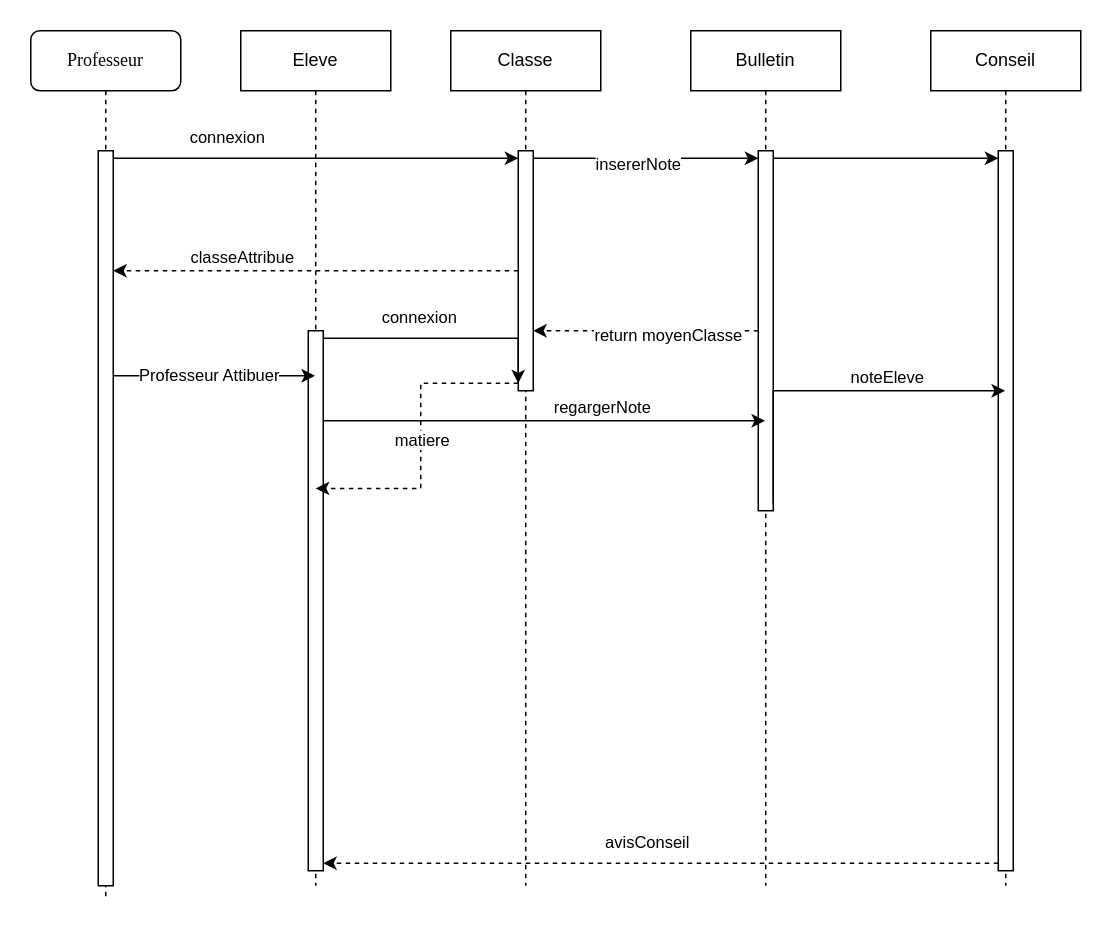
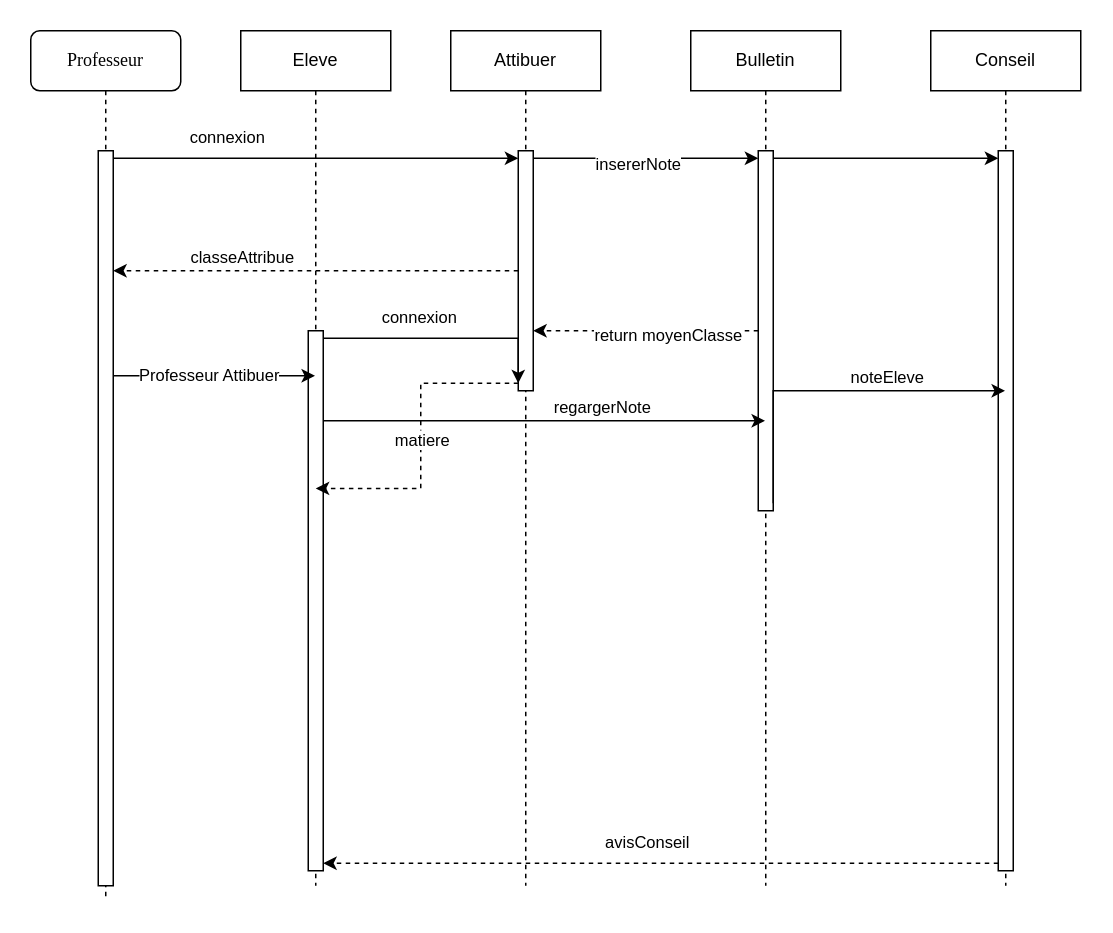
(526, 61) -> (526, 61)
